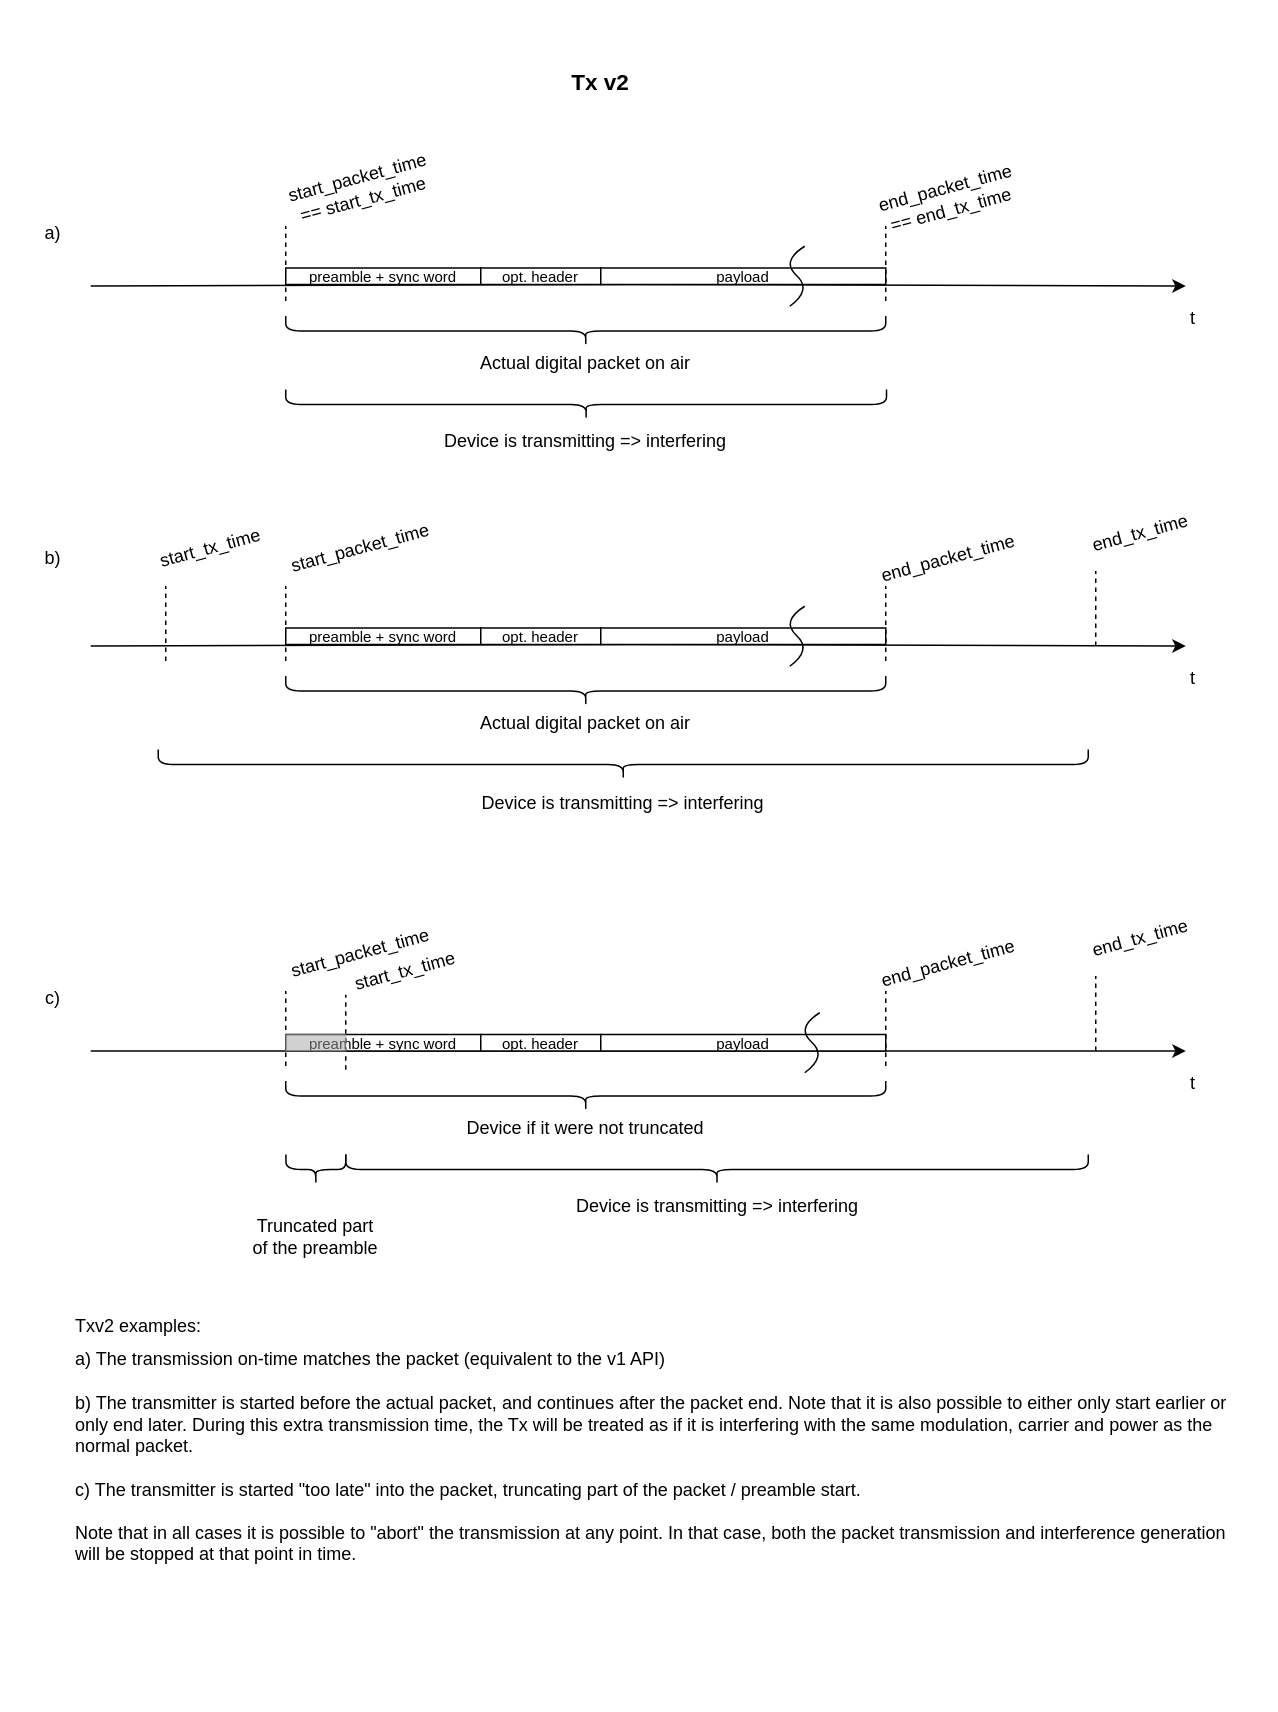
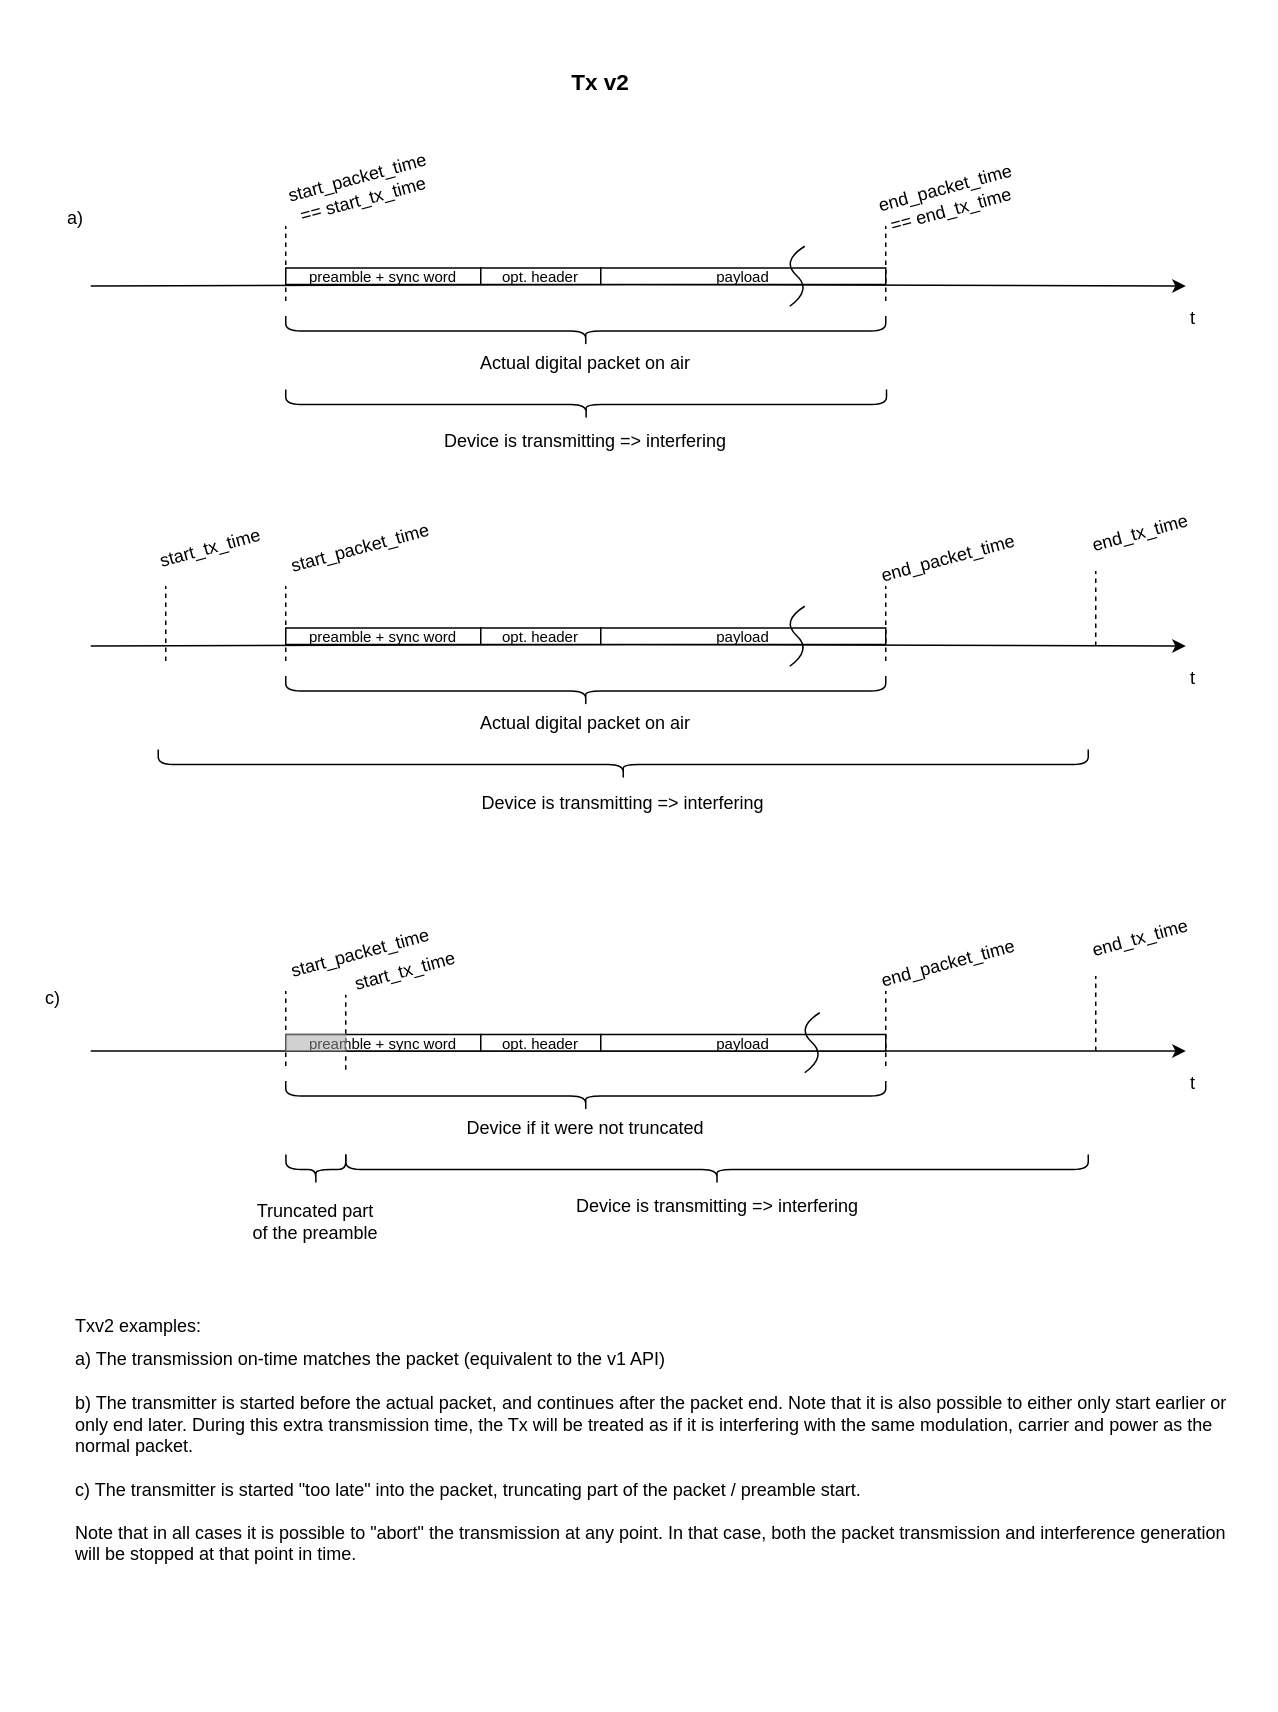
(53, 233) -> (76, 218)
(53, 559) -> none
(316, 1237) -> (316, 1222)
